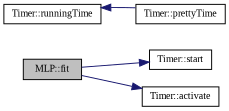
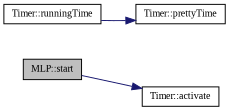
(123, 8) -> (113, 21)
(181, 60) -> none
(52, 69) -> (52, 69)
